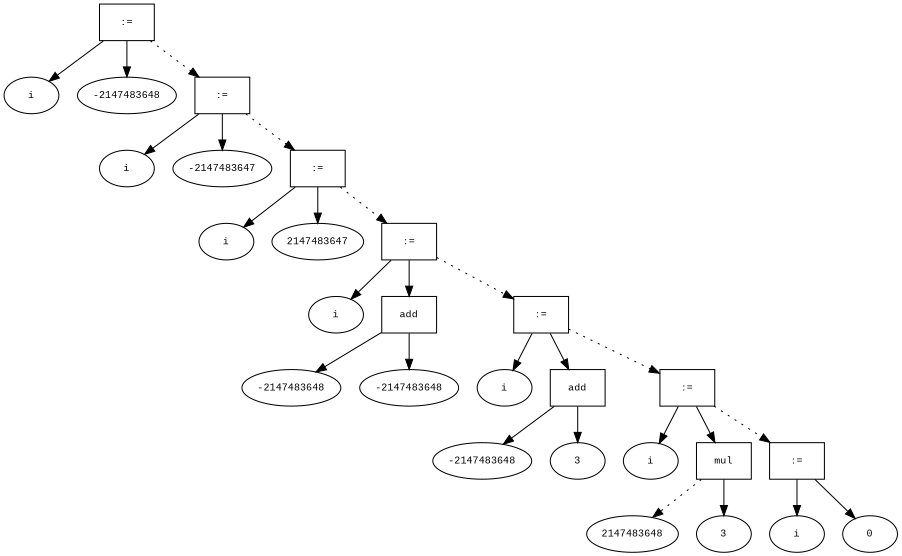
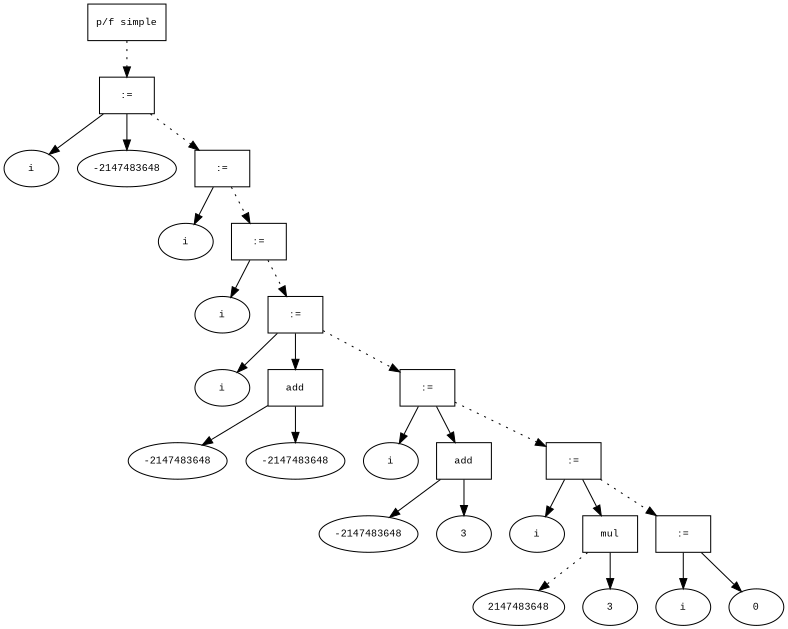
none -> (127, 22)
(222, 169) -> none
(318, 242) -> none
